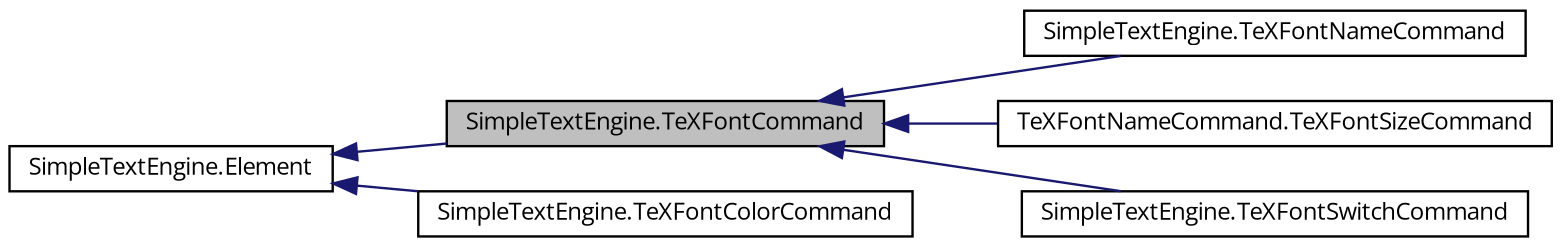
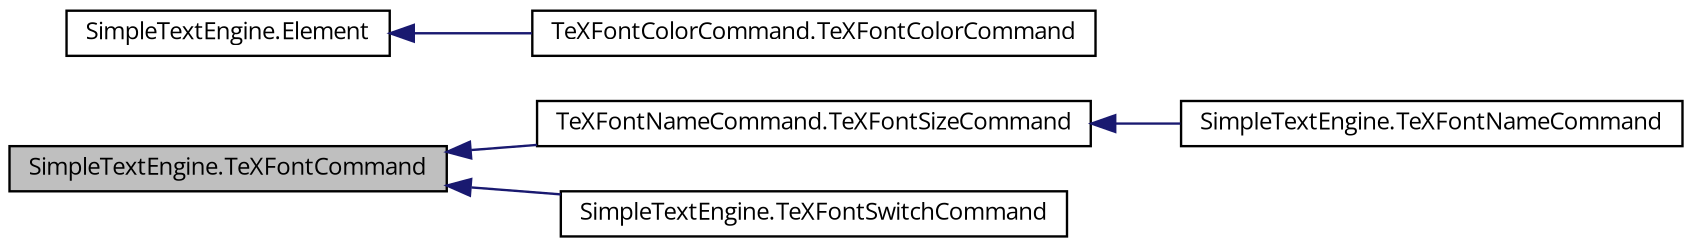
(982, 77) -> (1148, 124)
(402, 148) -> none
(665, 214) -> (814, 33)
